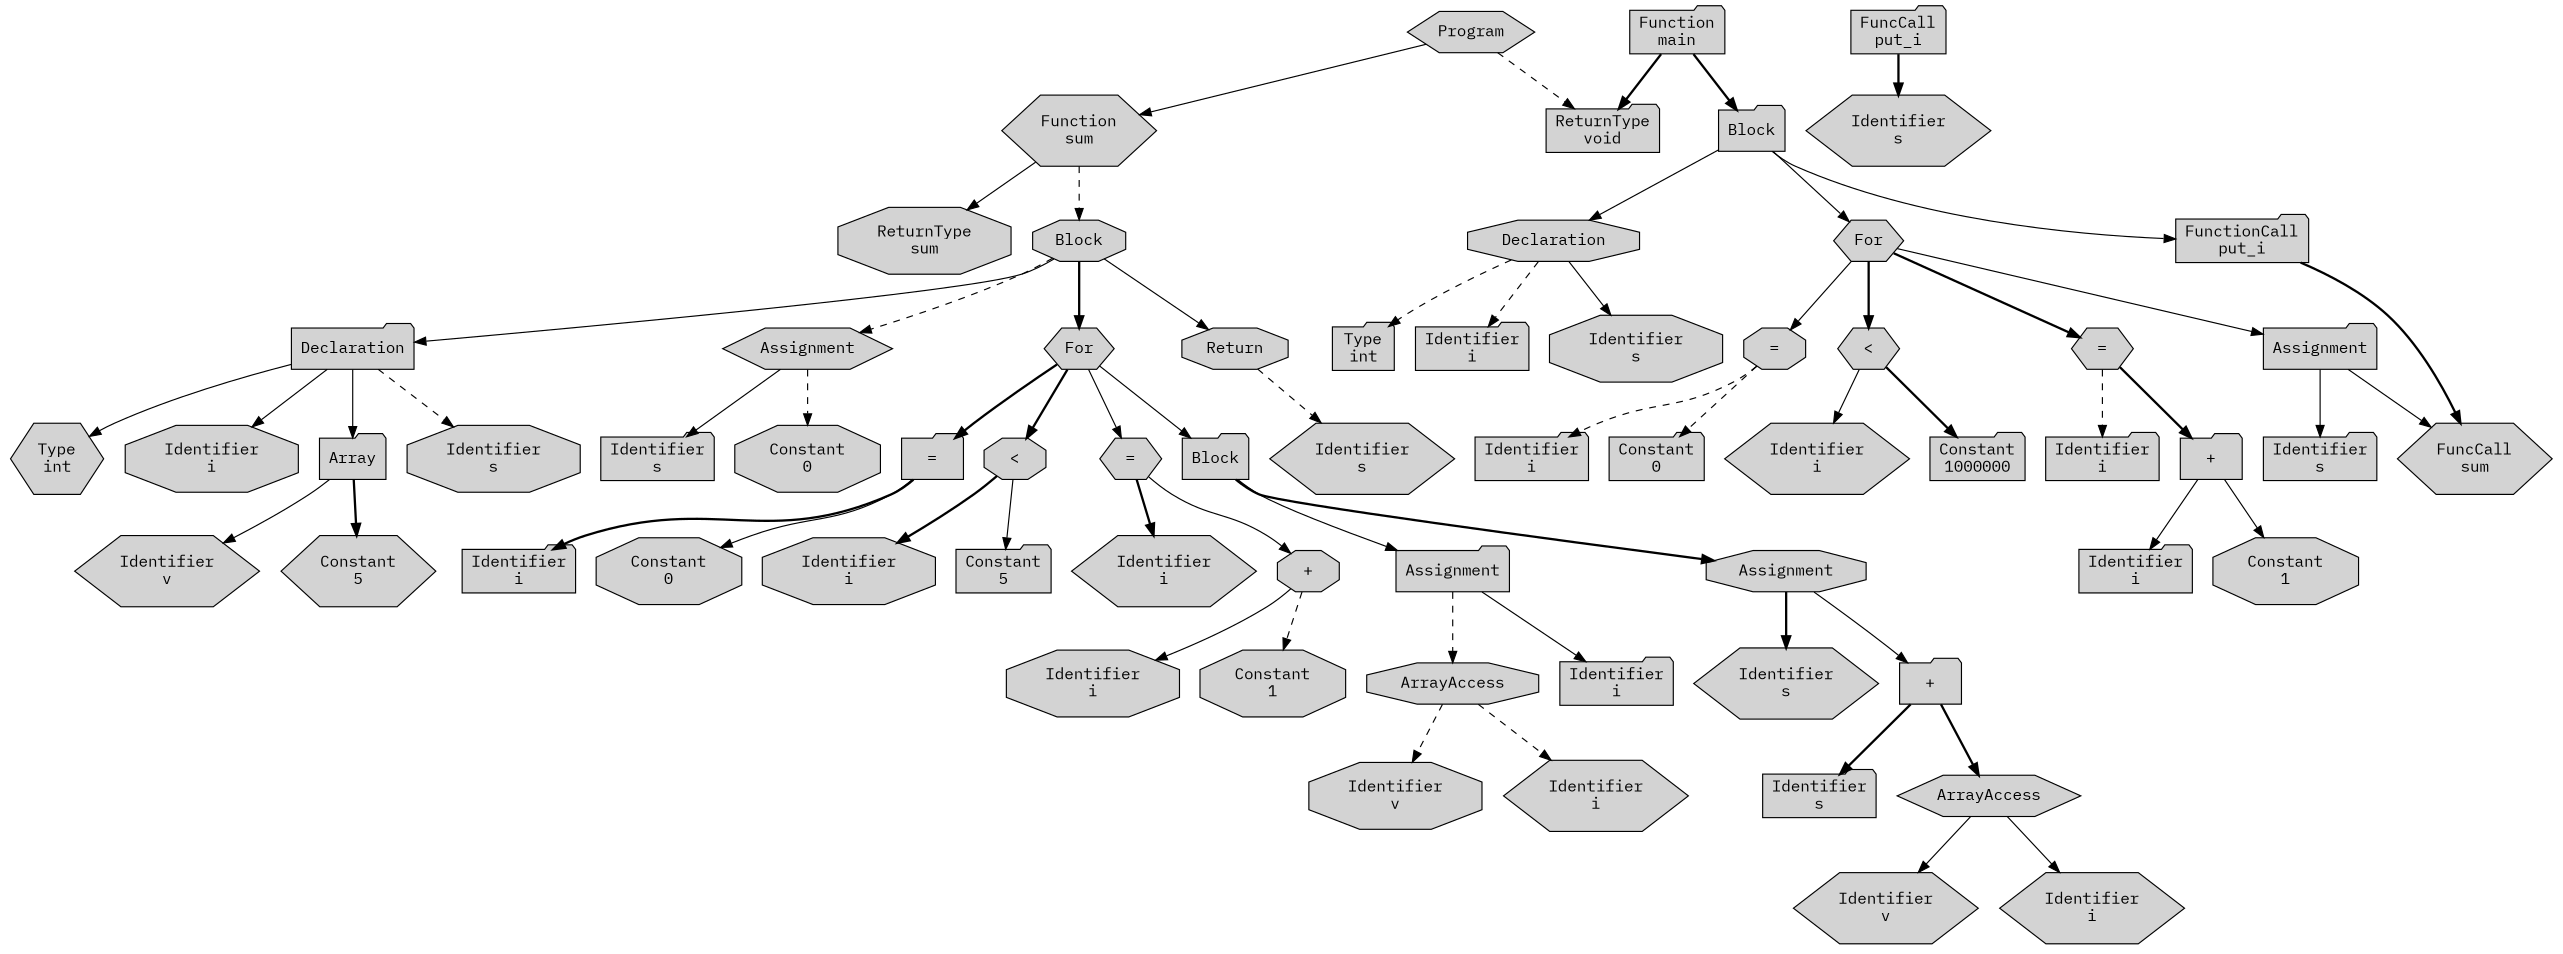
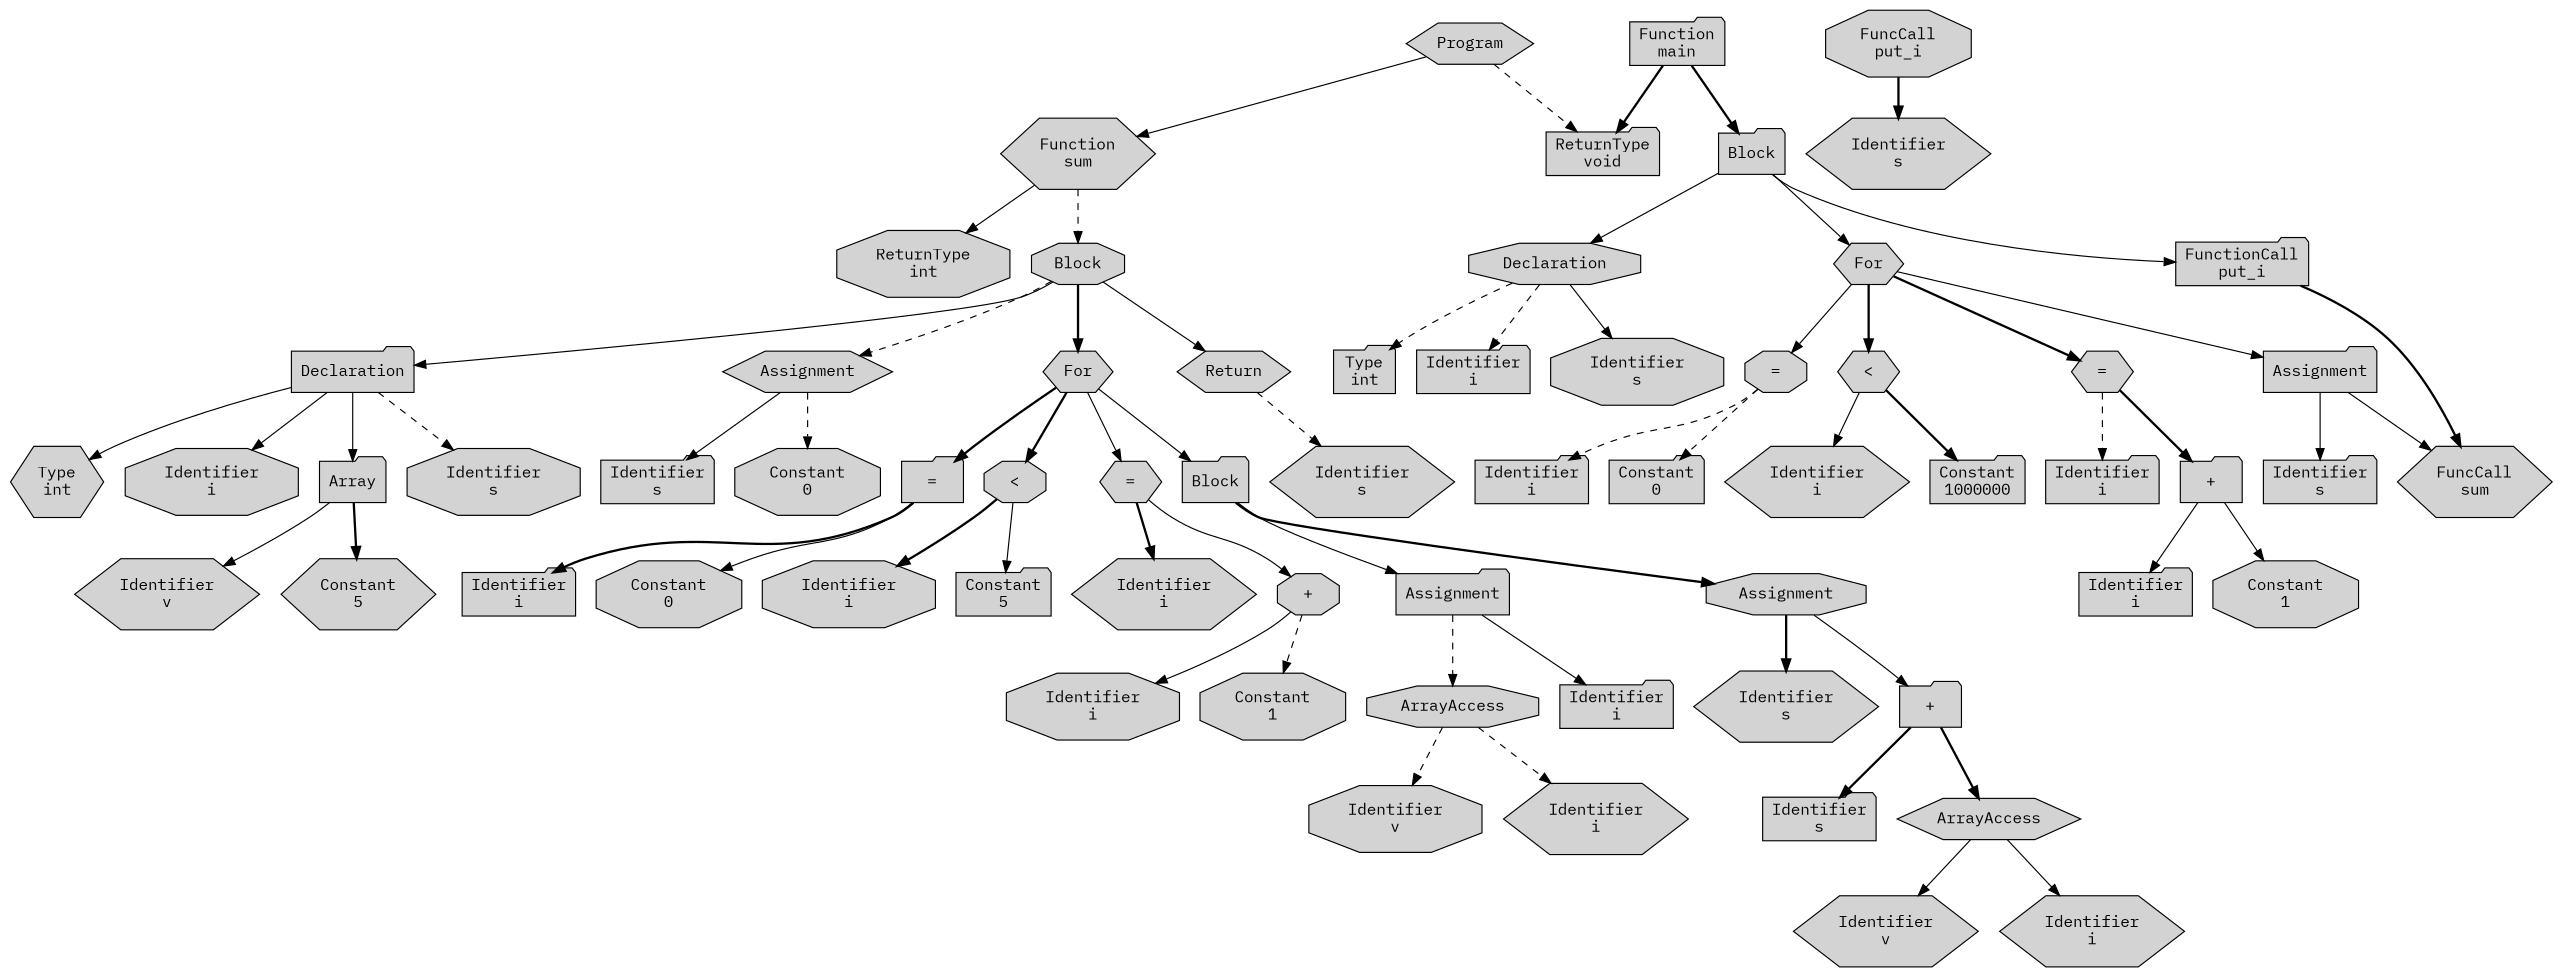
(1898, 32) -> (1898, 44)
(924, 241) -> (923, 264)
(1235, 349) -> (1234, 372)
